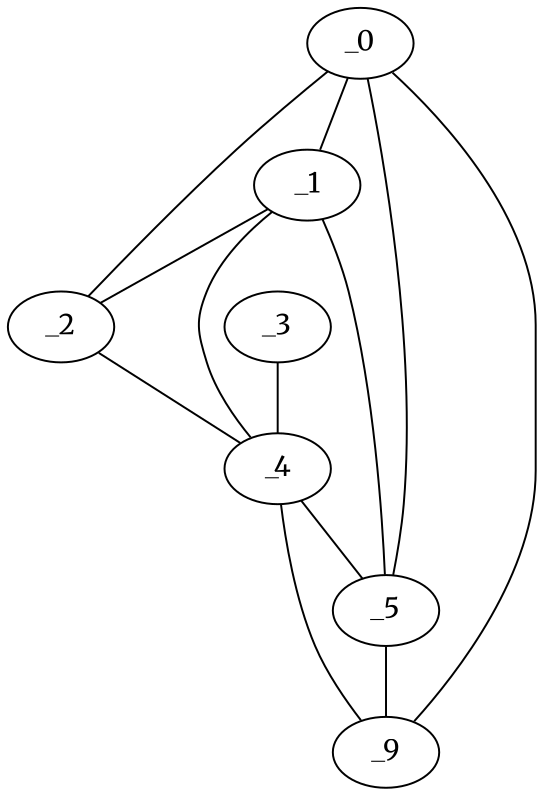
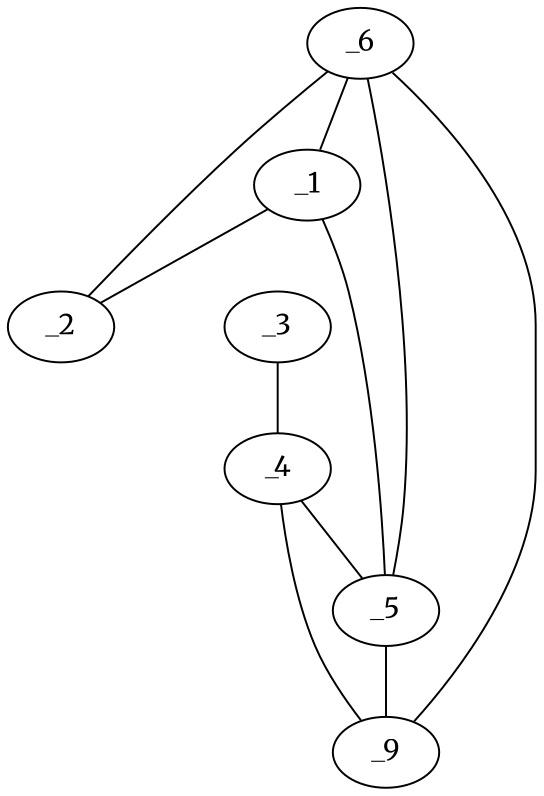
(360, 43) -> (360, 43)
(199, 318) -> none
(170, 398) -> none
